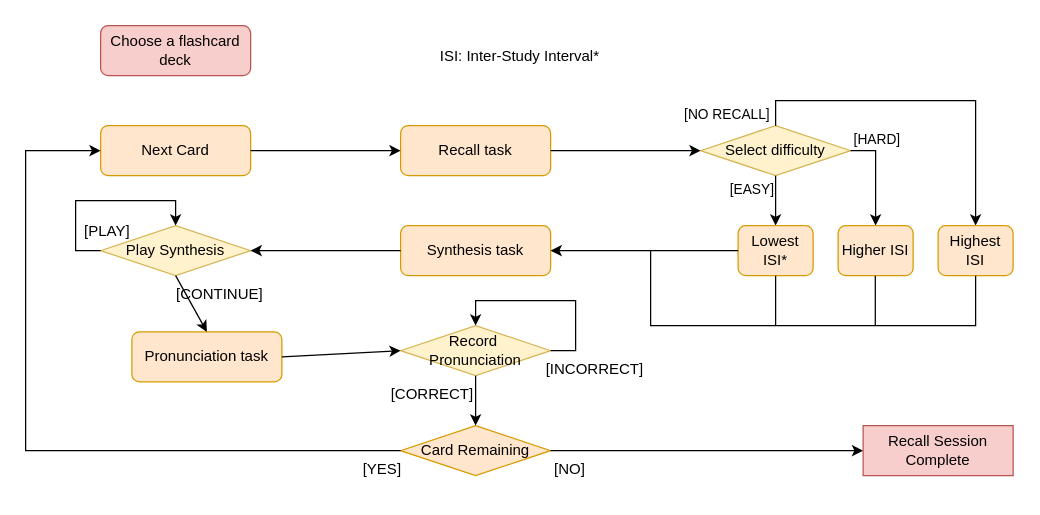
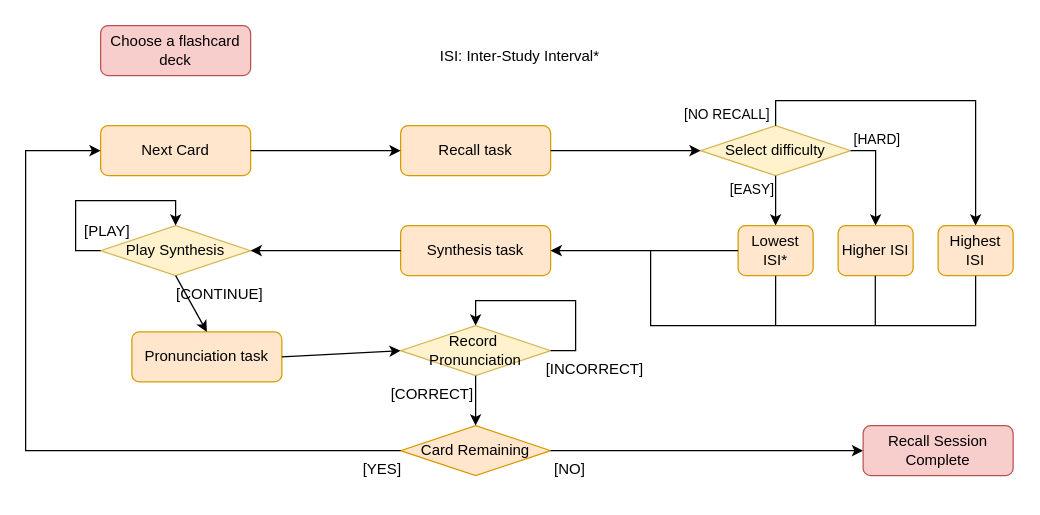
(938, 451) -> (938, 451)
